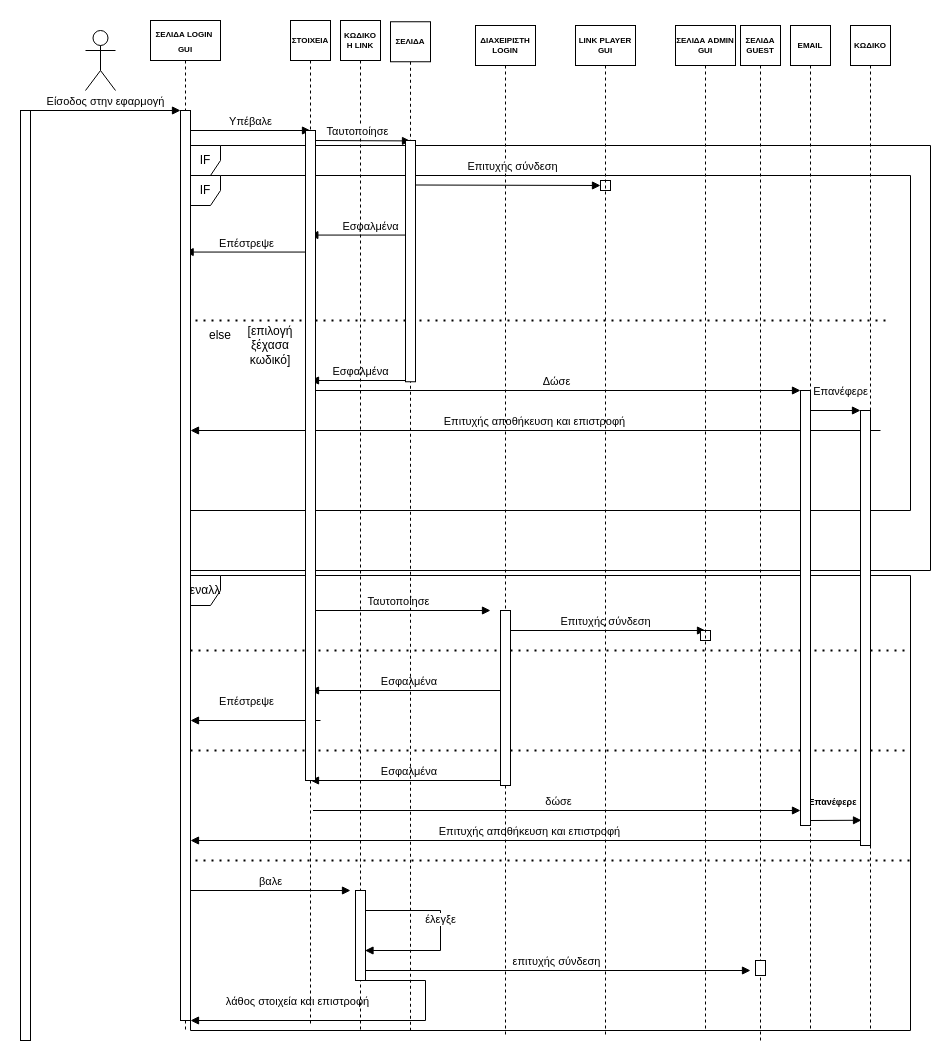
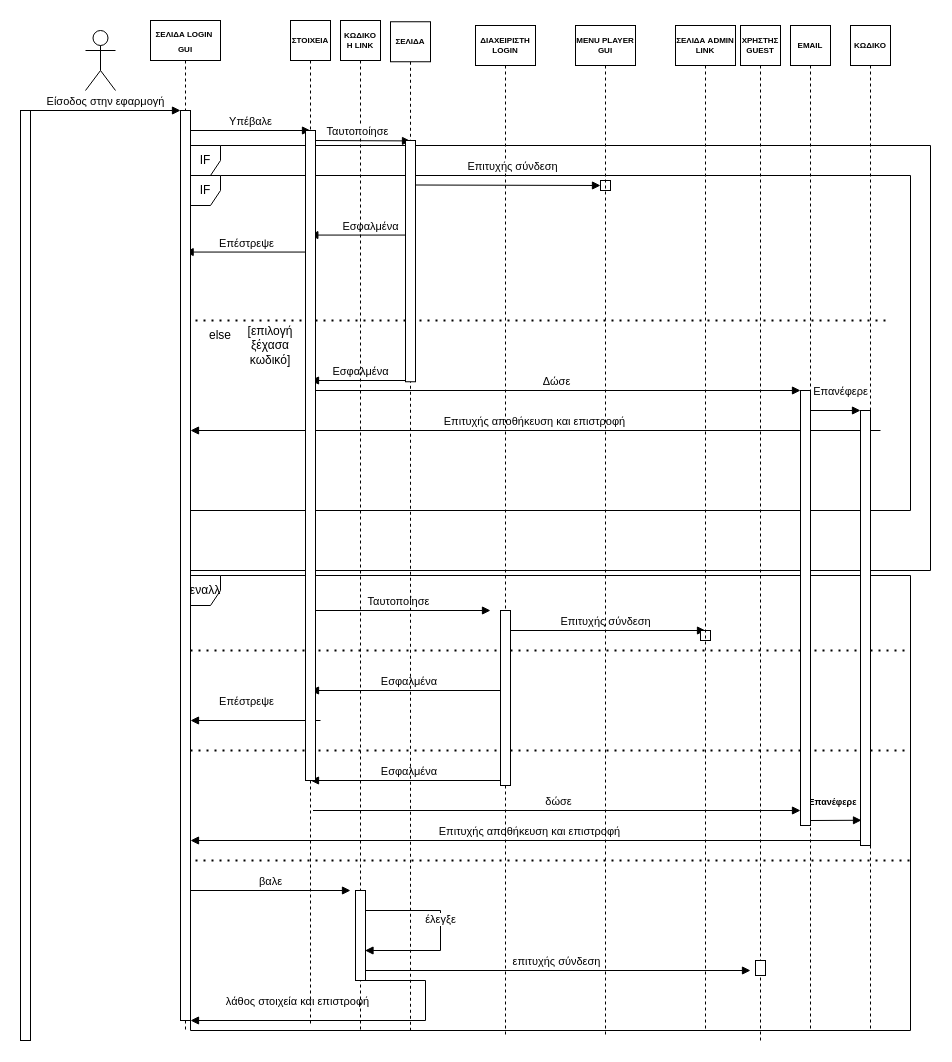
(606, 46) -> (606, 46)
(706, 46) -> (706, 46)
(761, 46) -> (761, 46)
